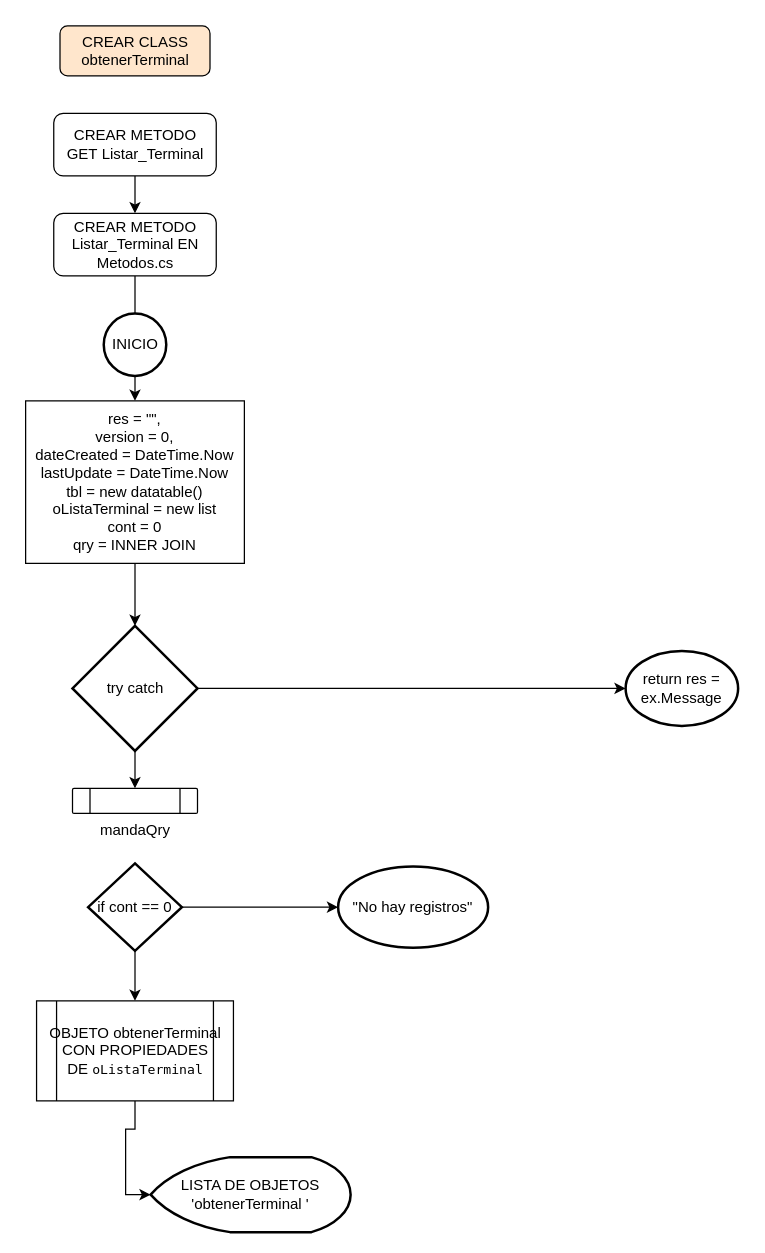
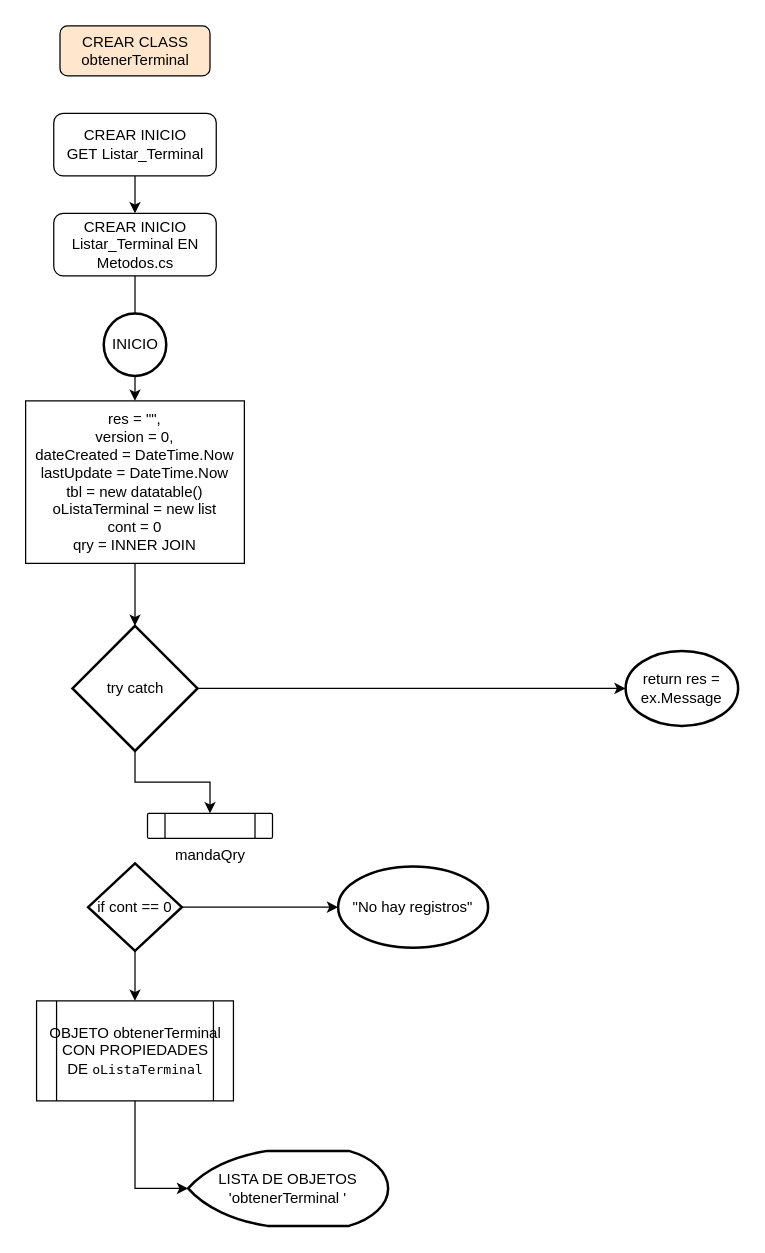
(136, 144) -> (136, 144)
(136, 244) -> (136, 244)
(135, 801) -> (210, 826)
(251, 1194) -> (288, 1188)
